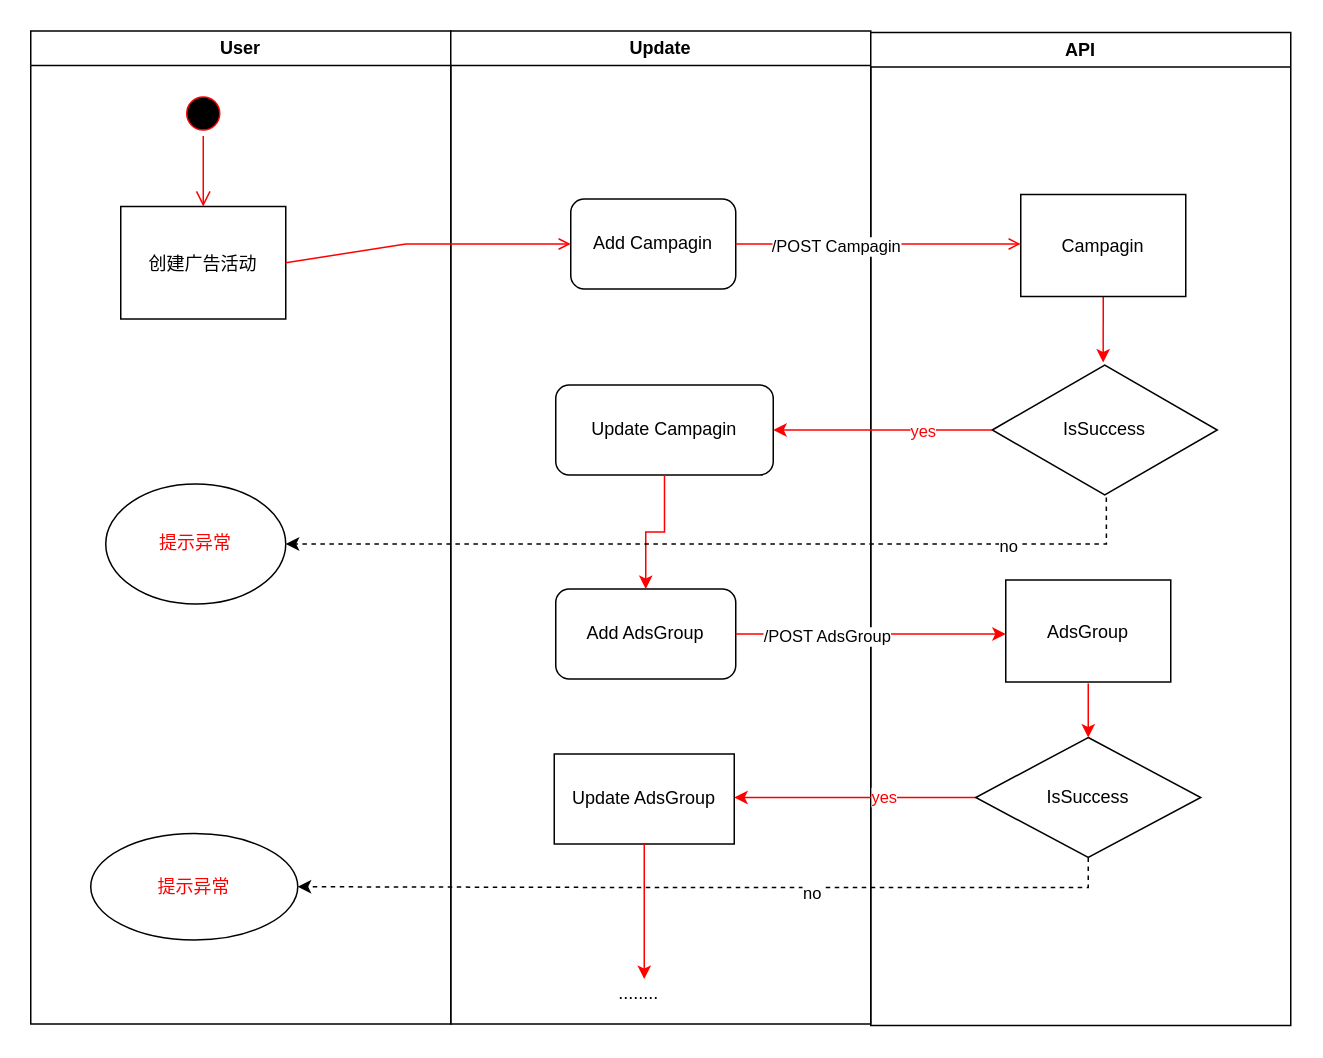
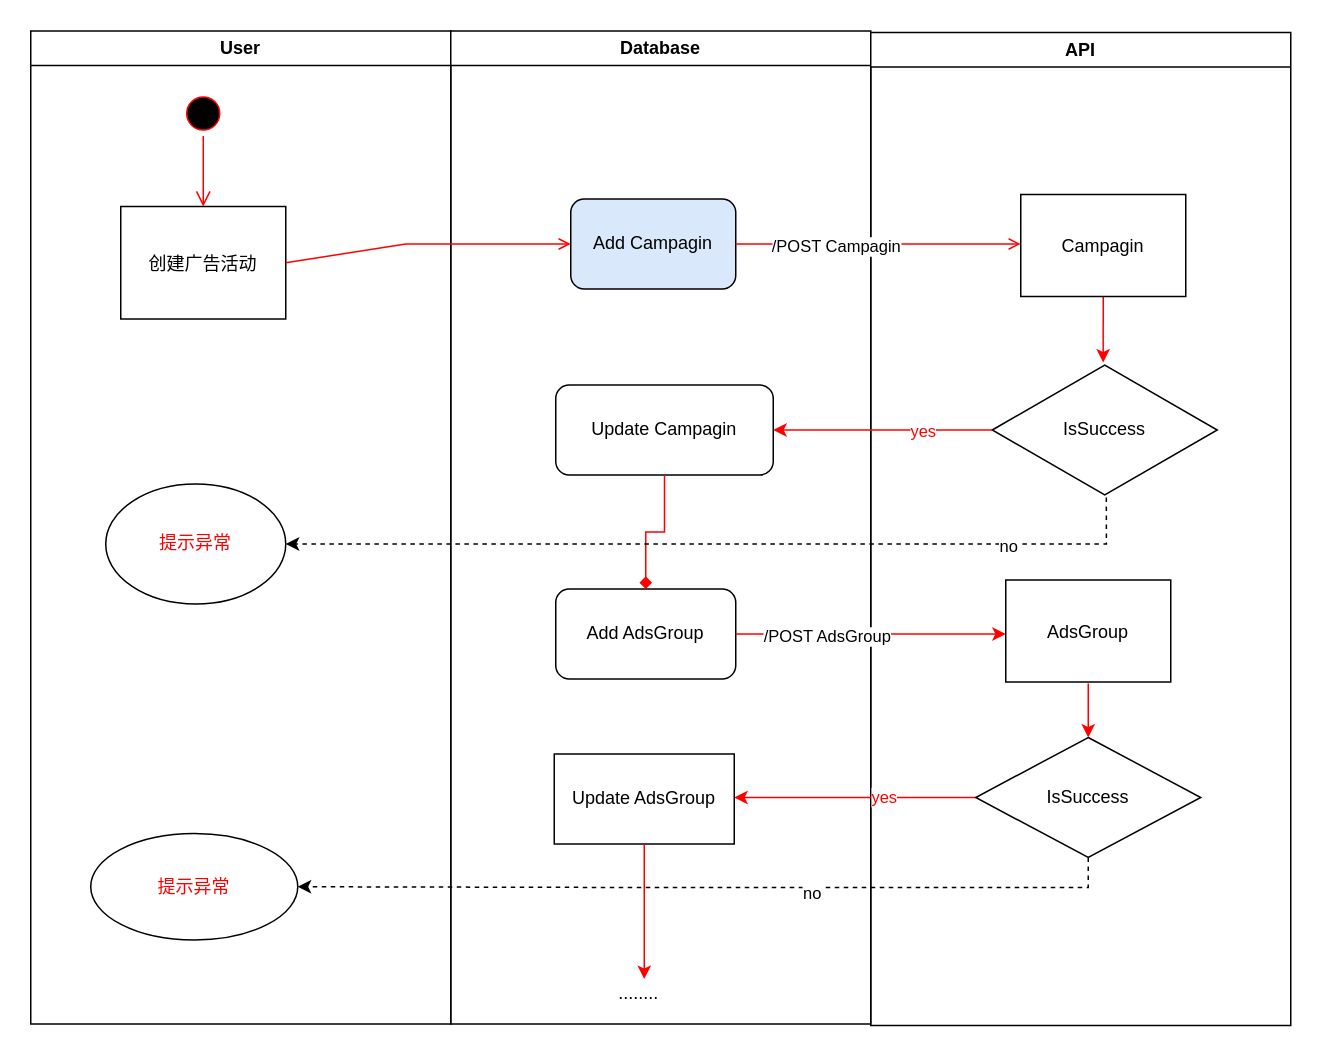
(661, 49) -> (661, 49)
(653, 244) -> (653, 244)
(646, 577) -> (646, 576)
